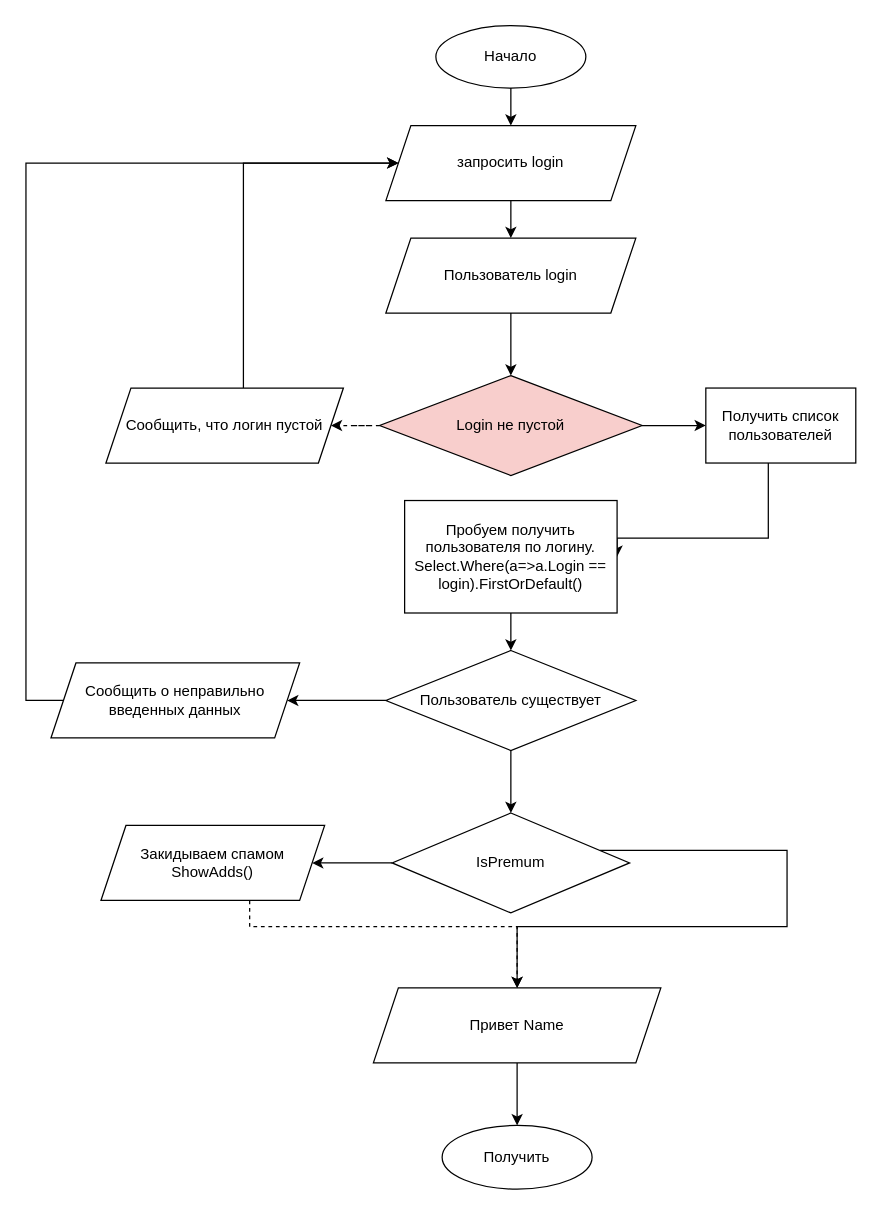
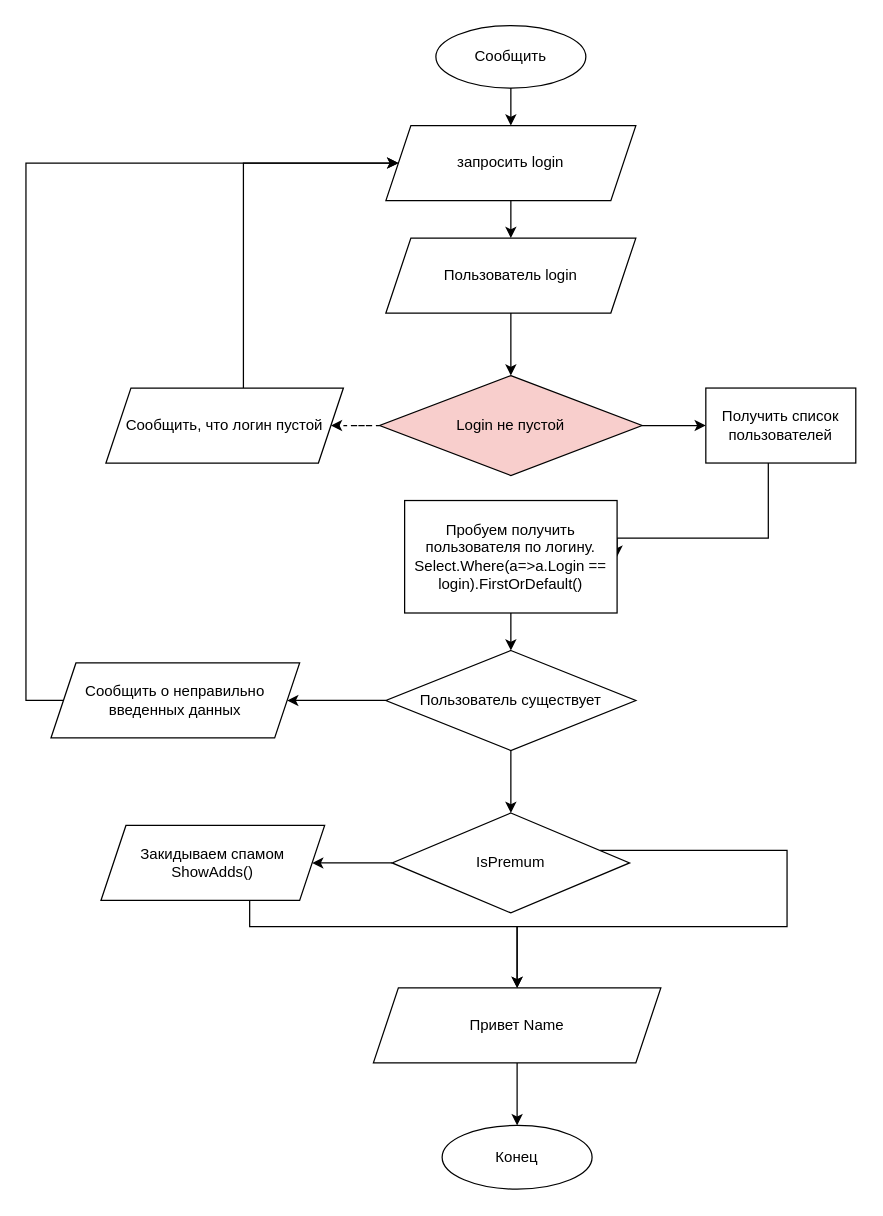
(511, 57) -> (511, 57)
(369, 927) -> (369, 927)
(517, 1158) -> (517, 1158)
